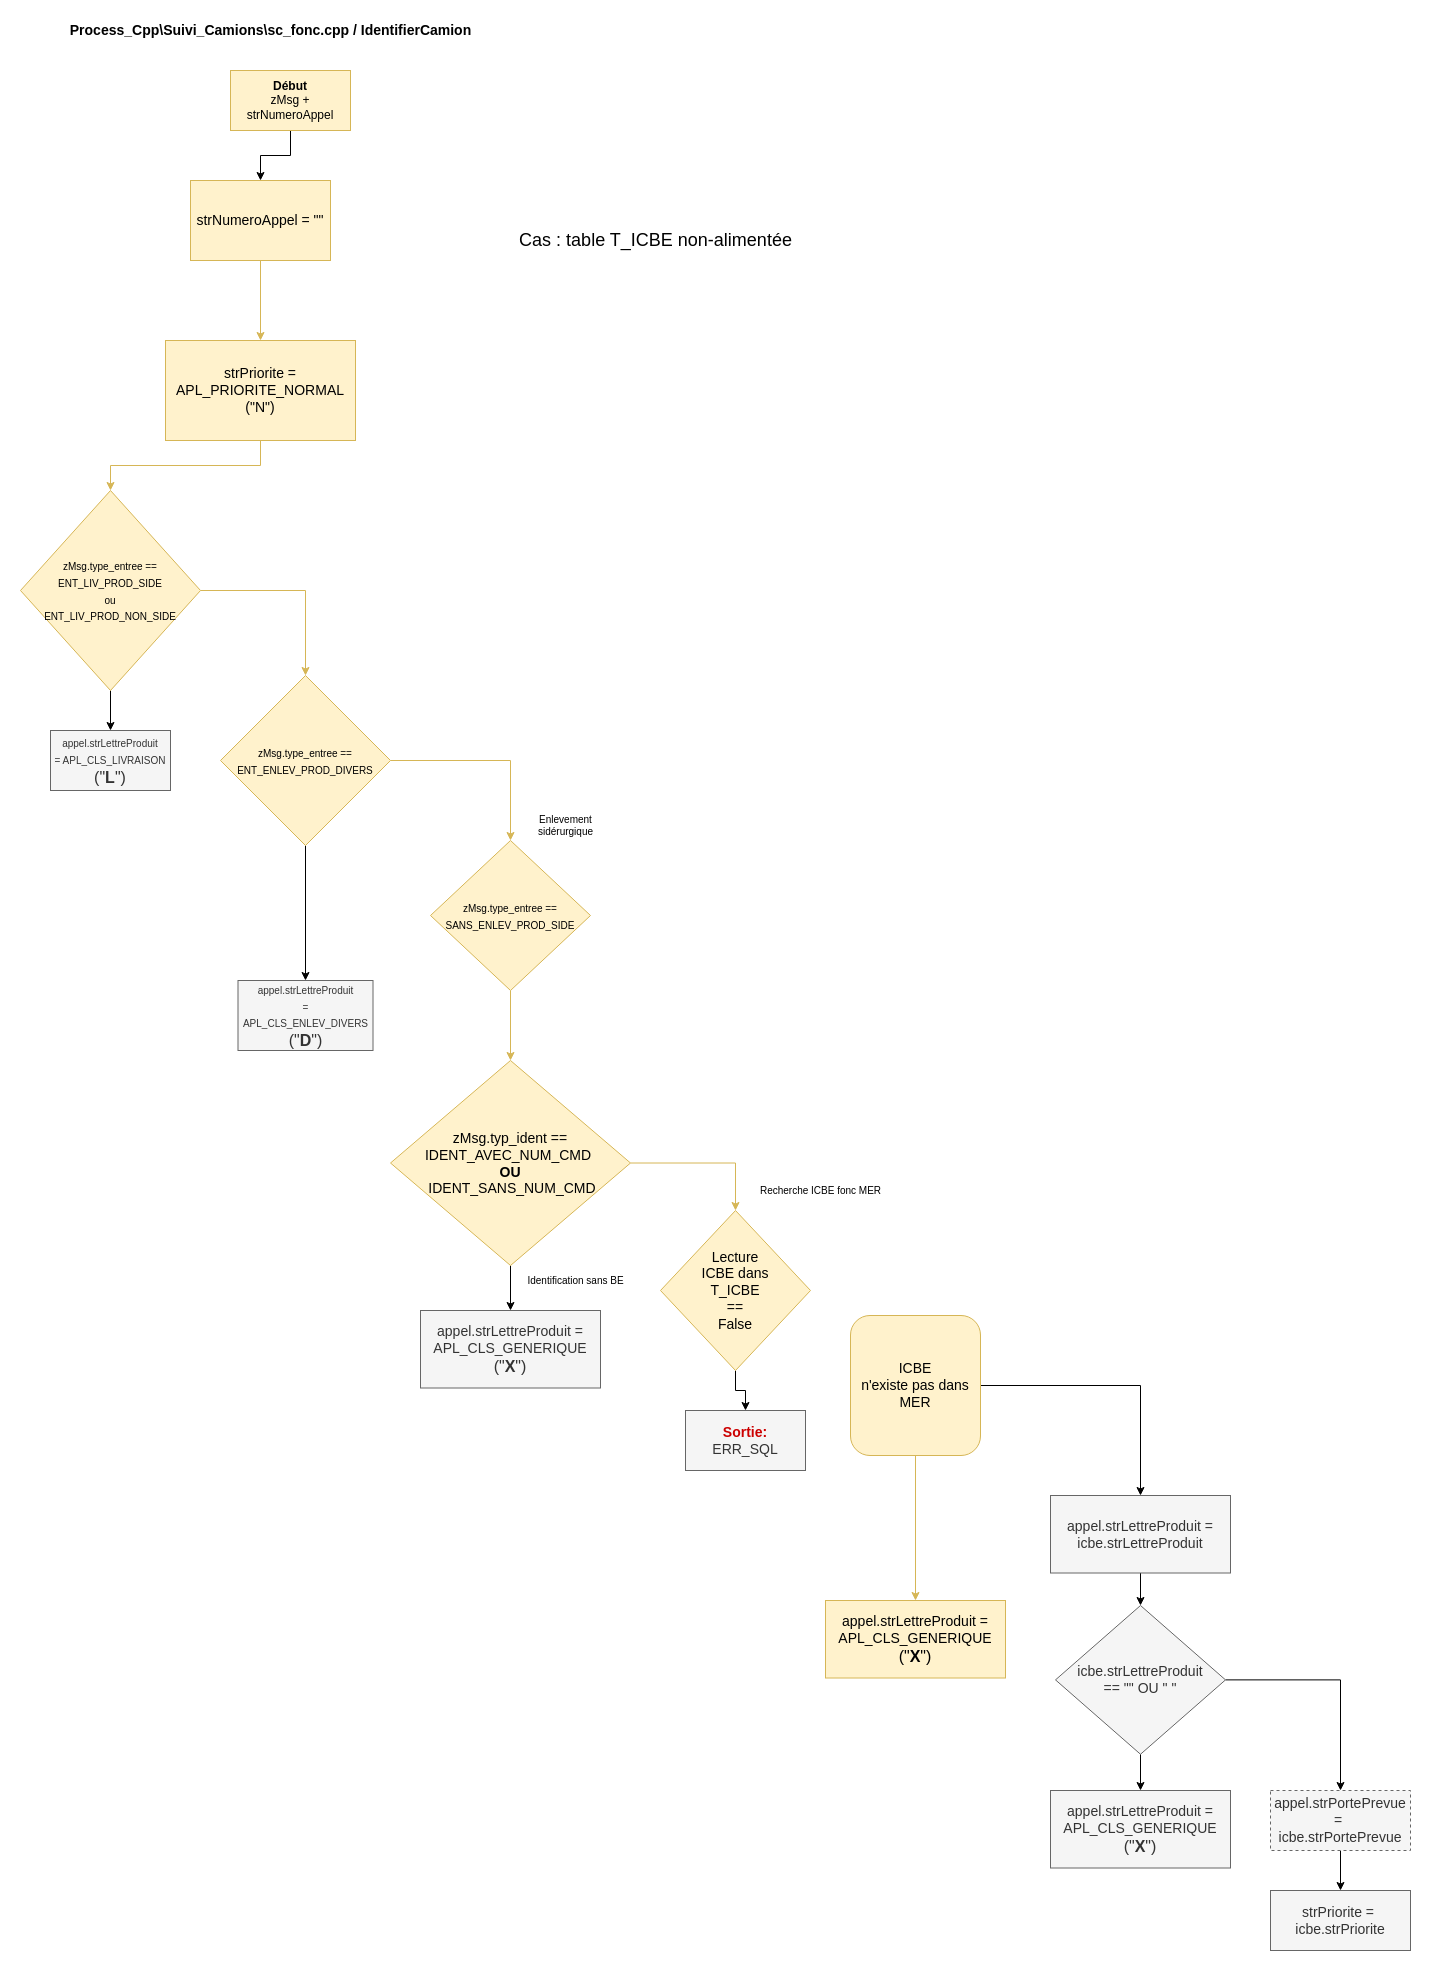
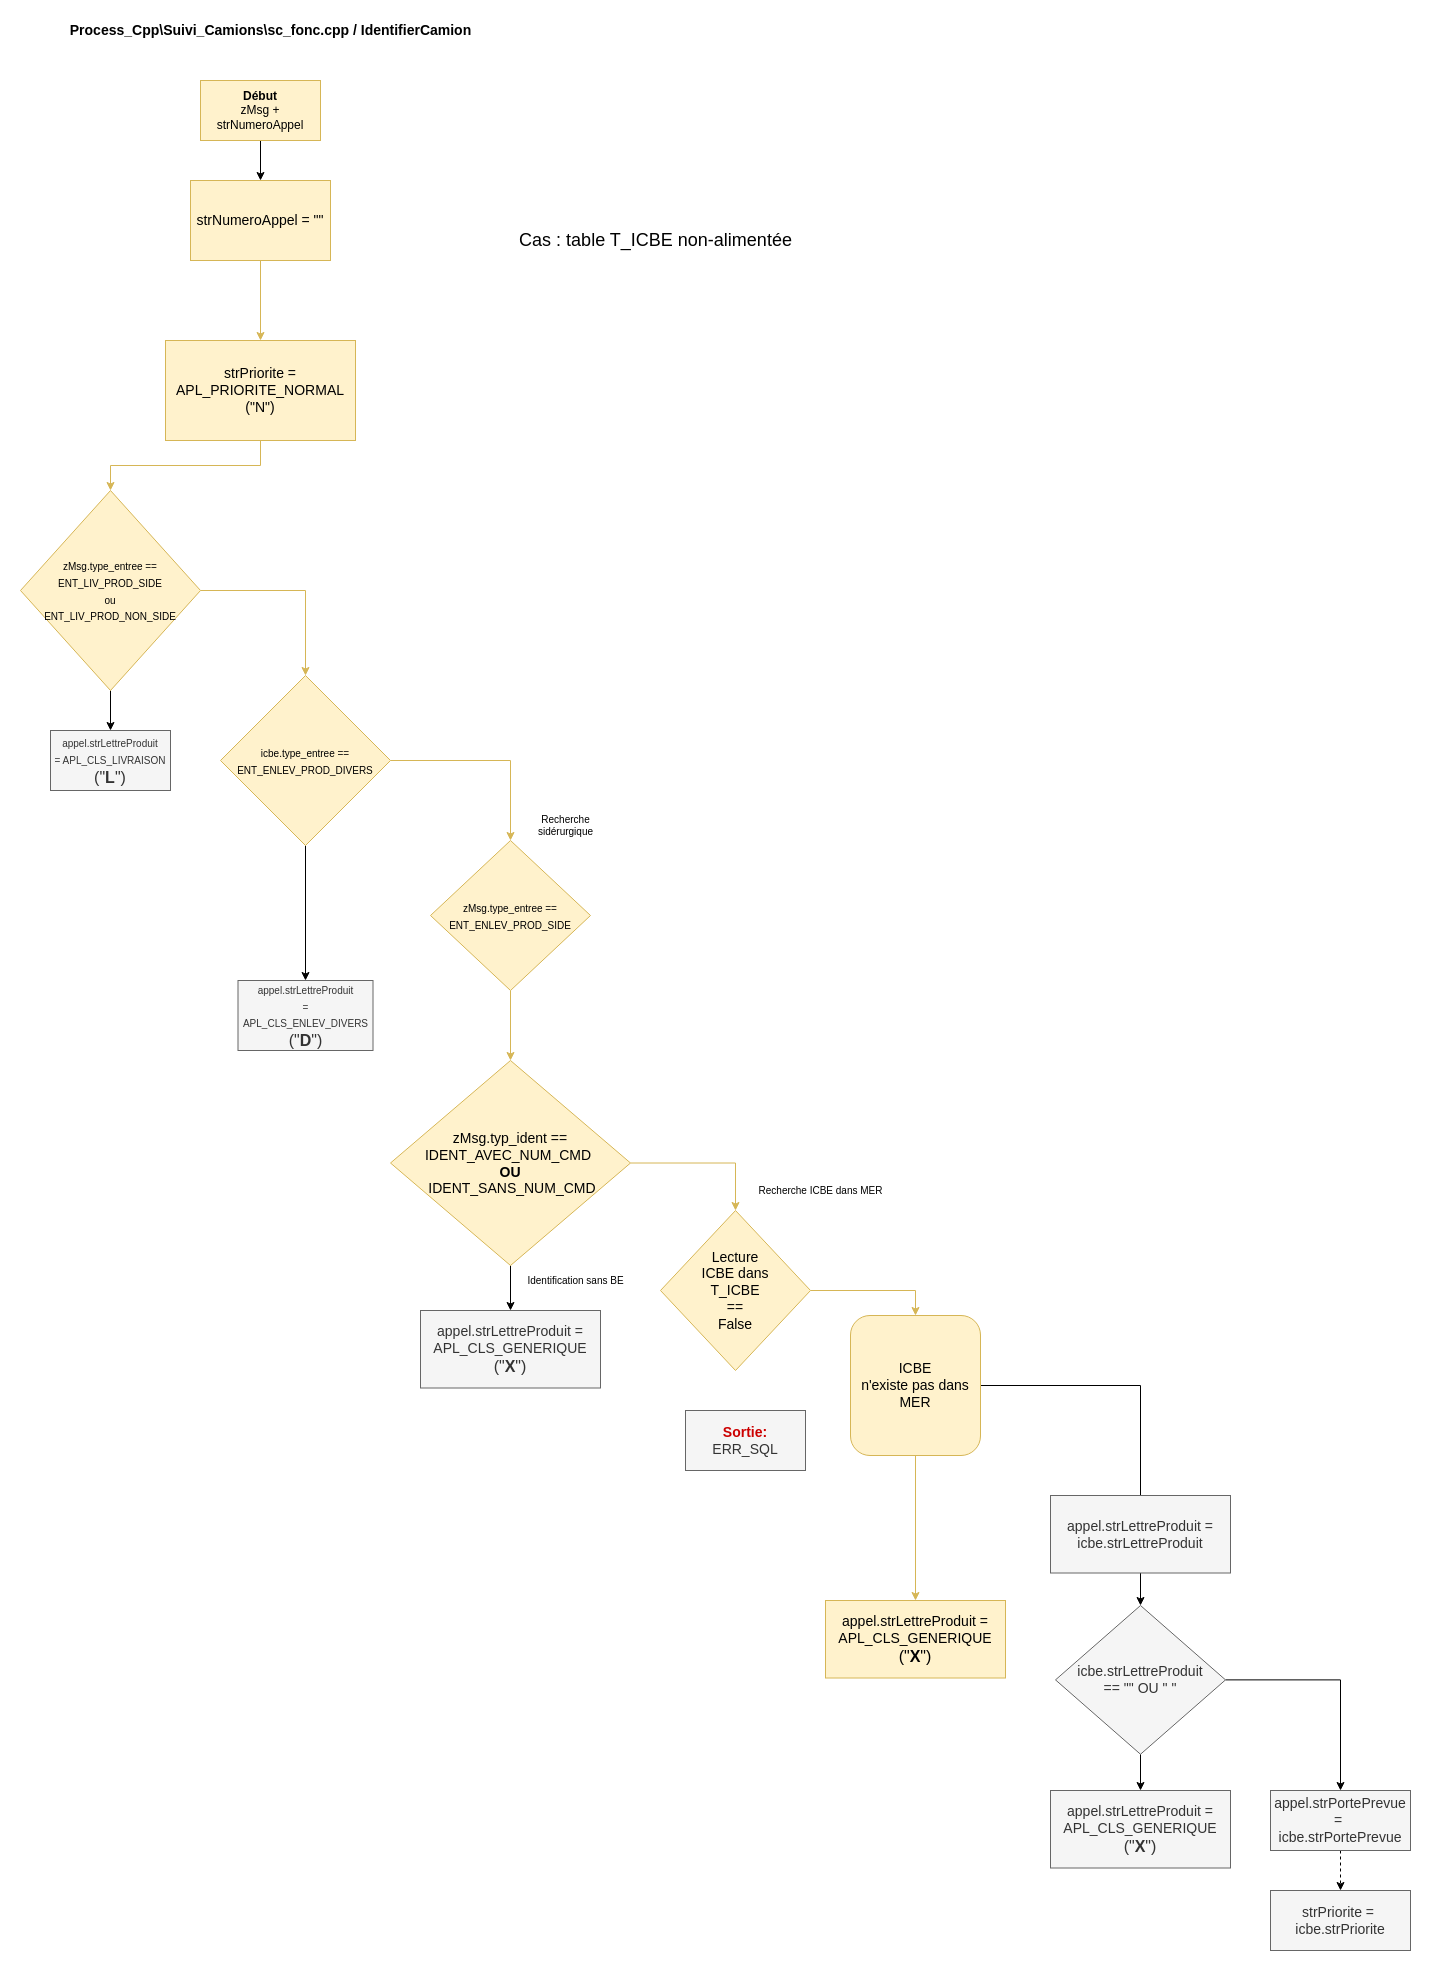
(291, 101) -> (261, 111)
(306, 761) -> (306, 761)
(566, 826) -> (566, 826)
(511, 916) -> (511, 916)
(821, 1191) -> (821, 1191)
none -> (872, 1291)
(737, 1391) -> none
(1141, 1487) -> (1141, 1490)
(1341, 1821) -> (1341, 1821)
(1341, 1866) -> (1341, 1866)
